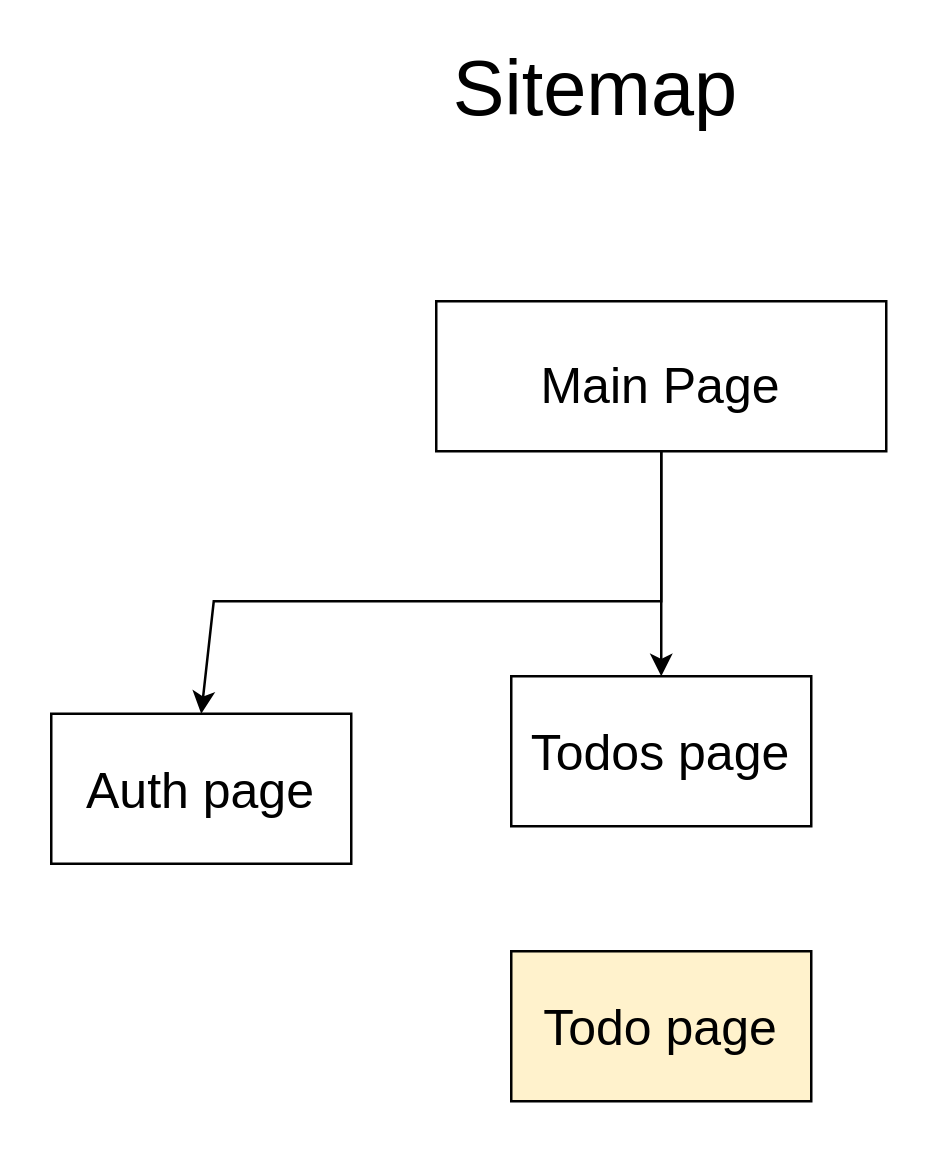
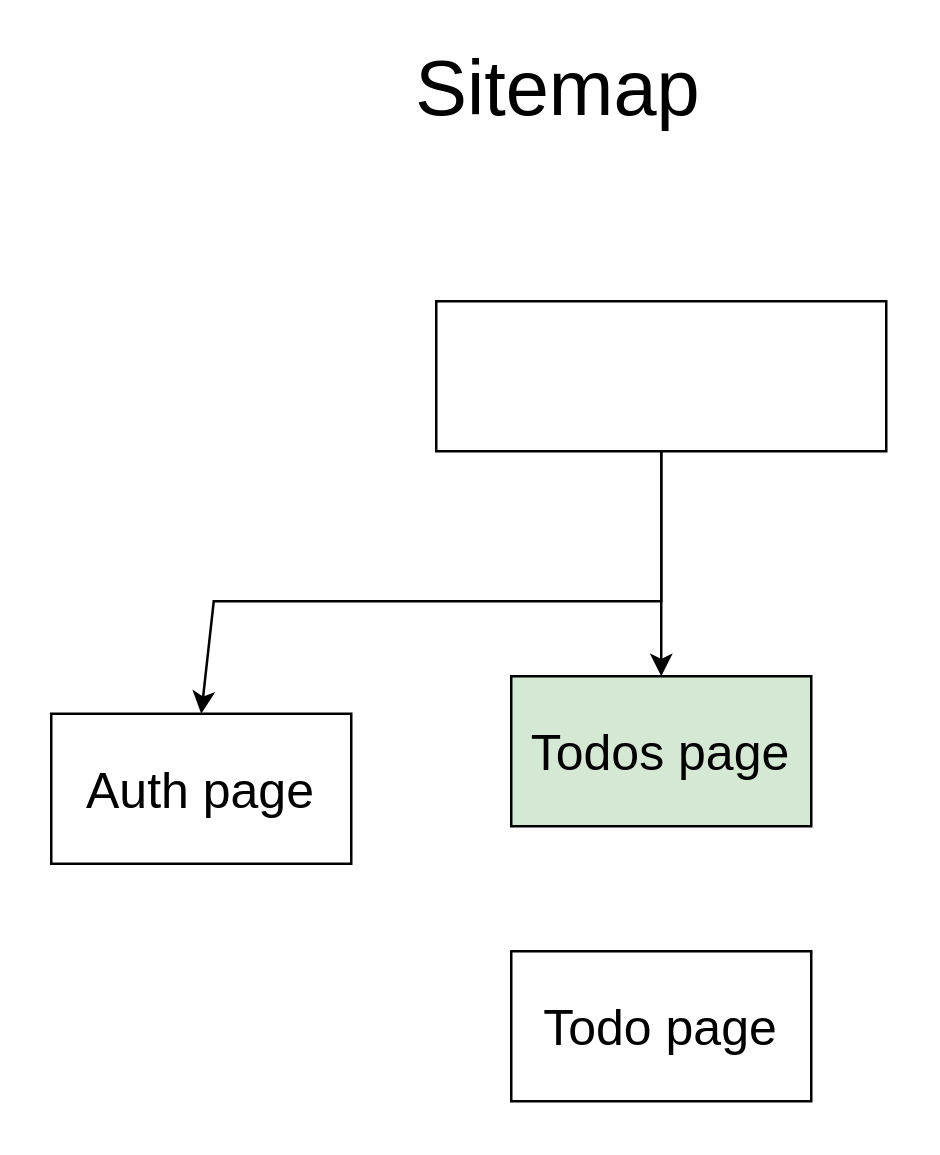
(596, 89) -> (559, 89)
(661, 376) -> none
(661, 751) -> (661, 751)
(661, 1026) -> (661, 1026)
